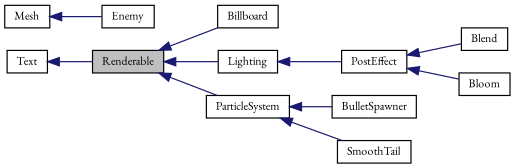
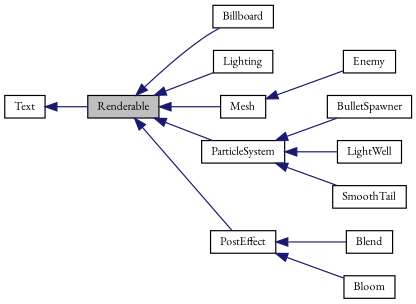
(316, 62) -> (187, 179)
none -> (196, 107)
none -> (369, 152)
